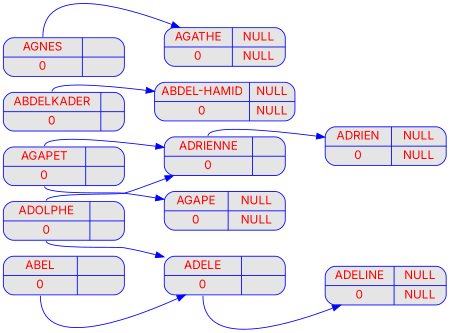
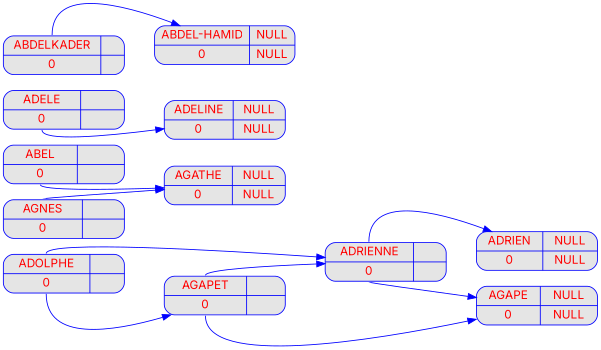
(101, 247) -> (95, 329)
none -> (418, 290)
(102, 324) -> (95, 189)
